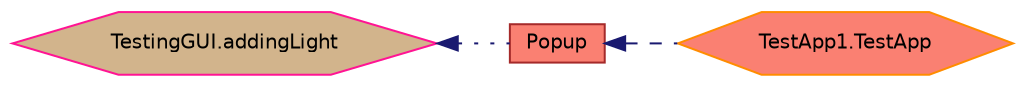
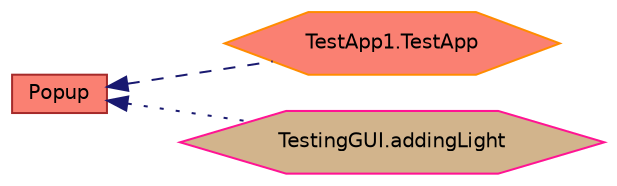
(484, 43) -> (189, 113)
